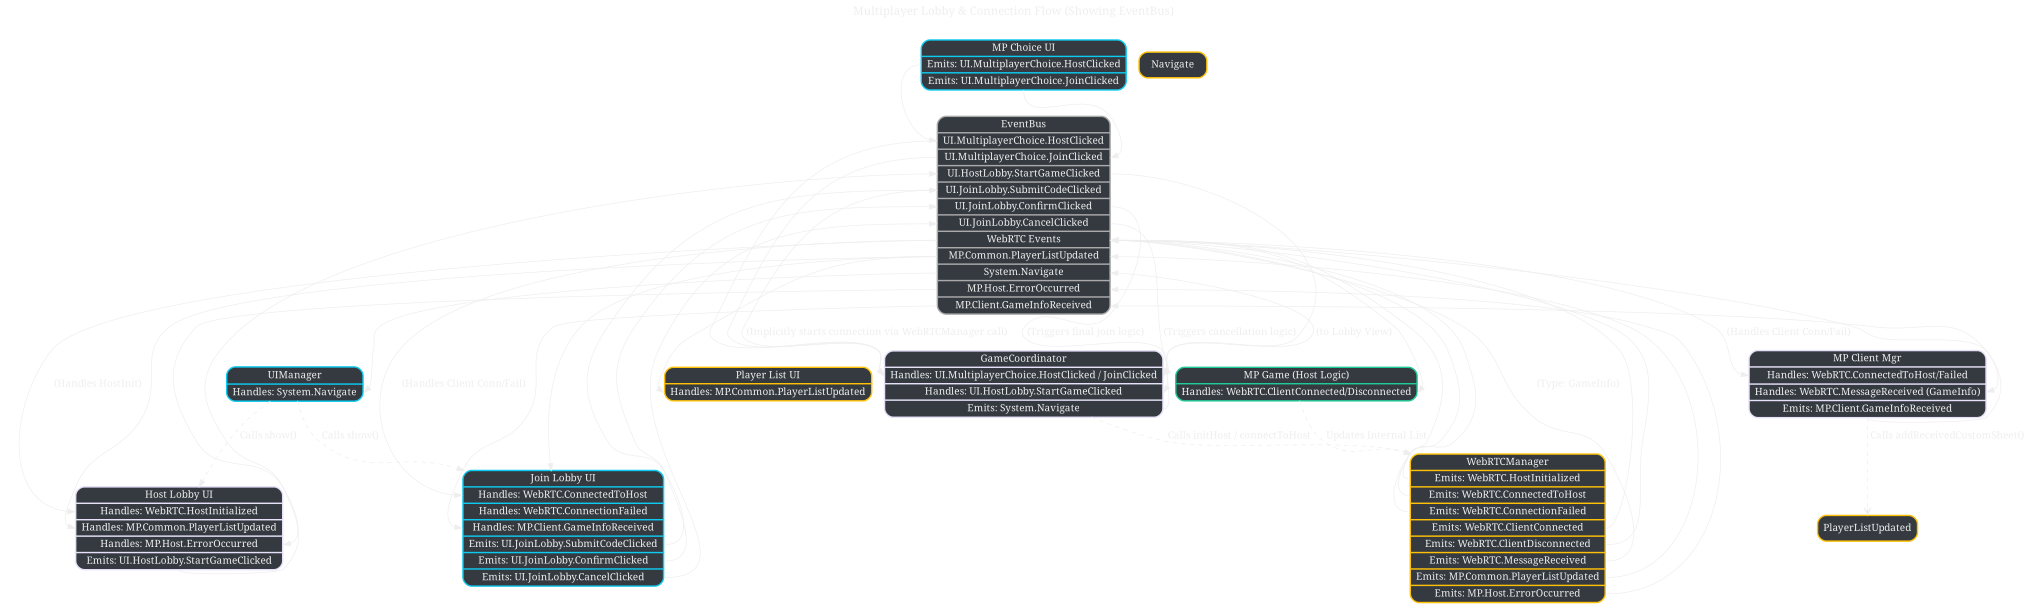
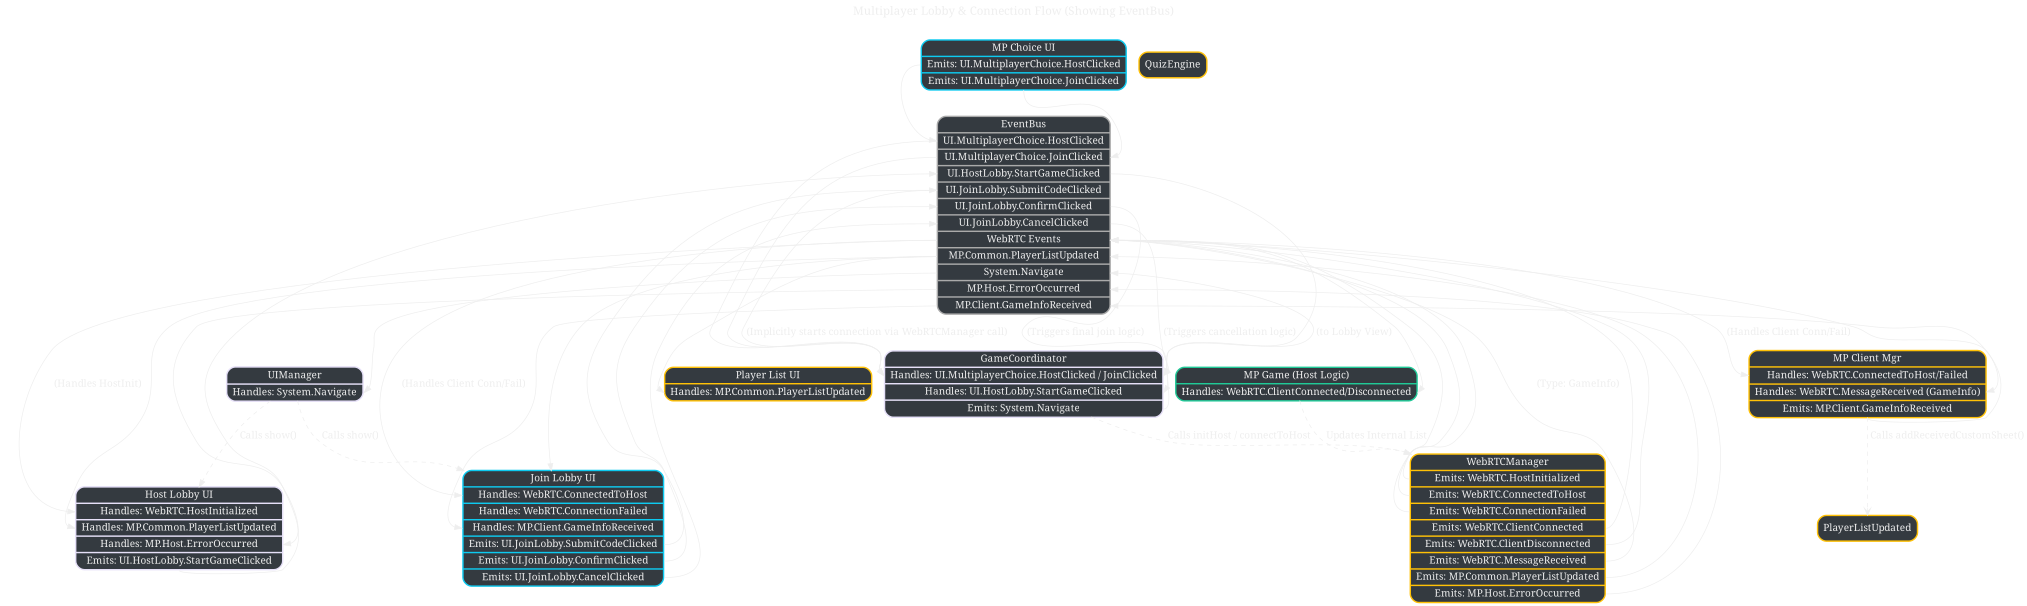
(1173, 65) -> (1173, 65)
(295, 384) -> (295, 384)
(1868, 384) -> (1868, 384)
